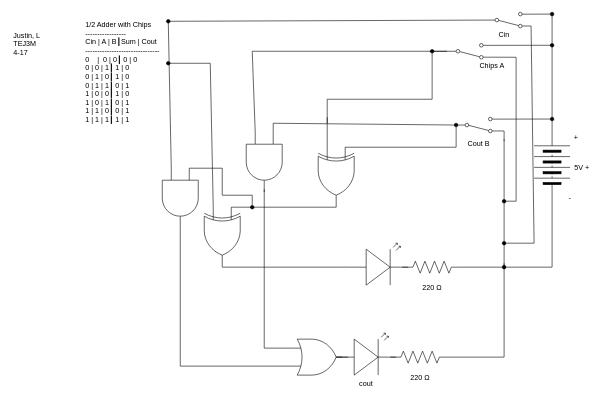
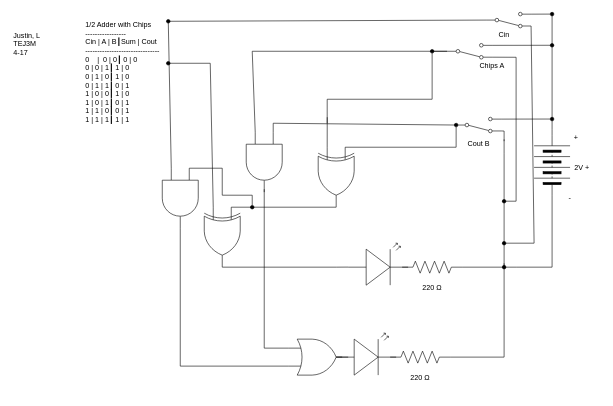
(582, 168) -> (582, 168)
(366, 384) -> none
